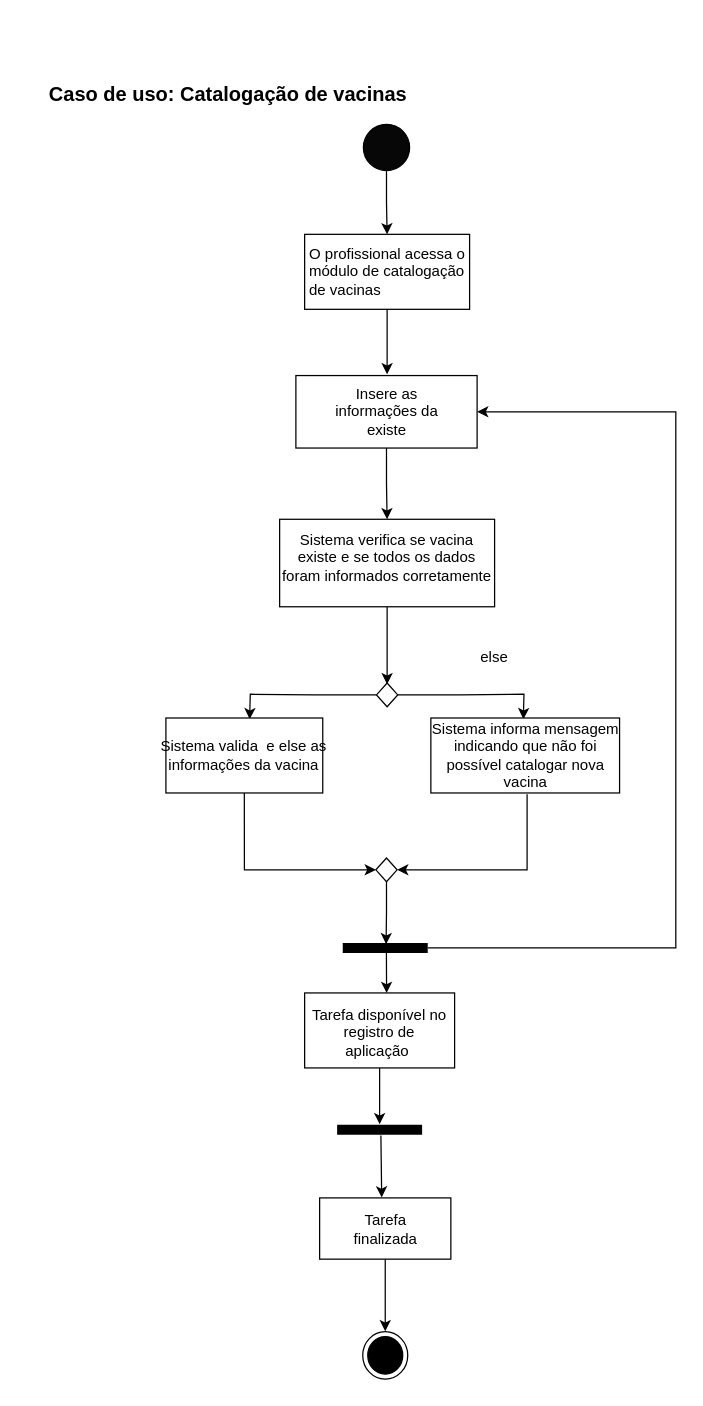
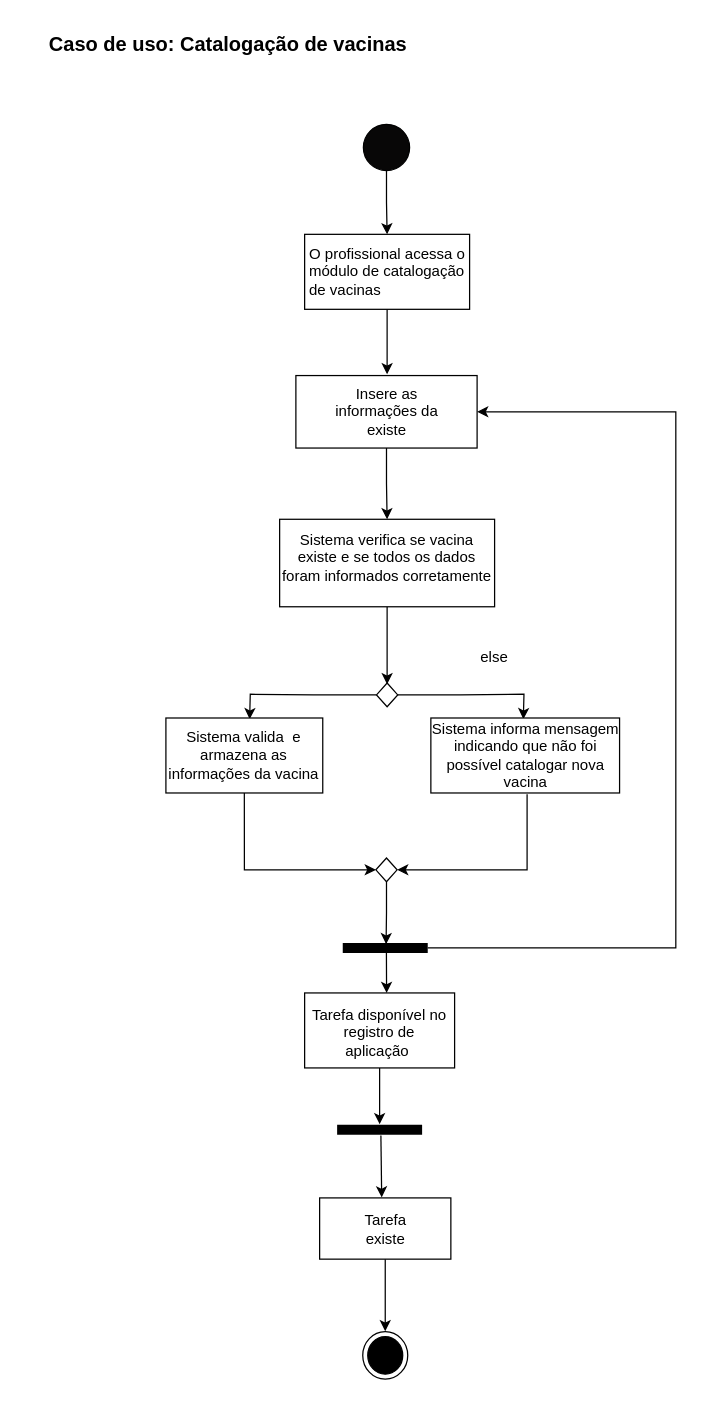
(228, 94) -> (228, 44)
(244, 756) -> (244, 756)
(386, 1229) -> (386, 1229)
